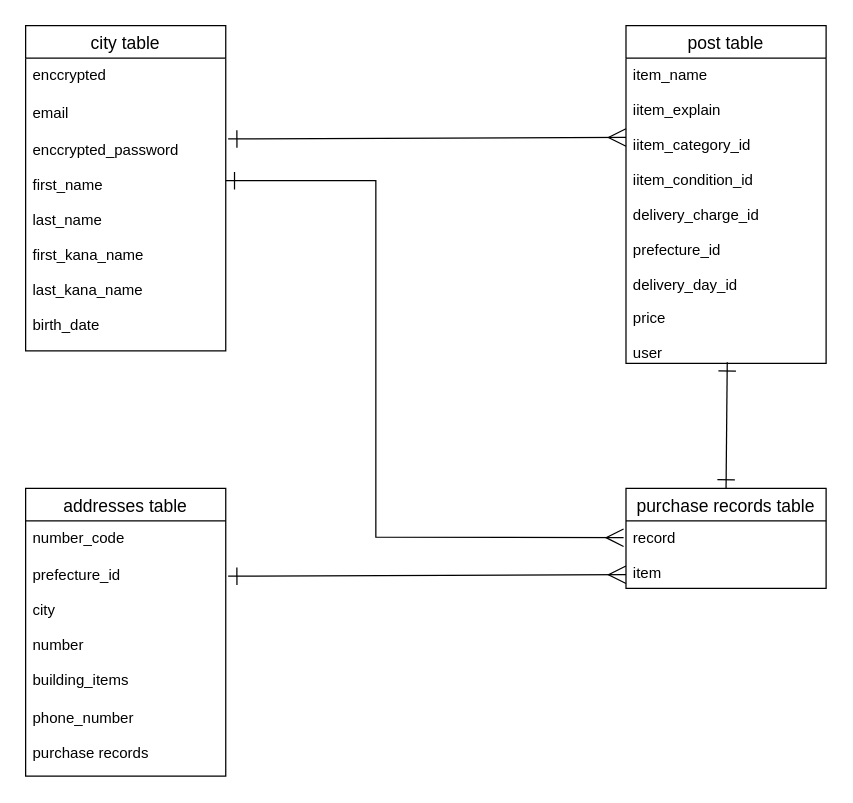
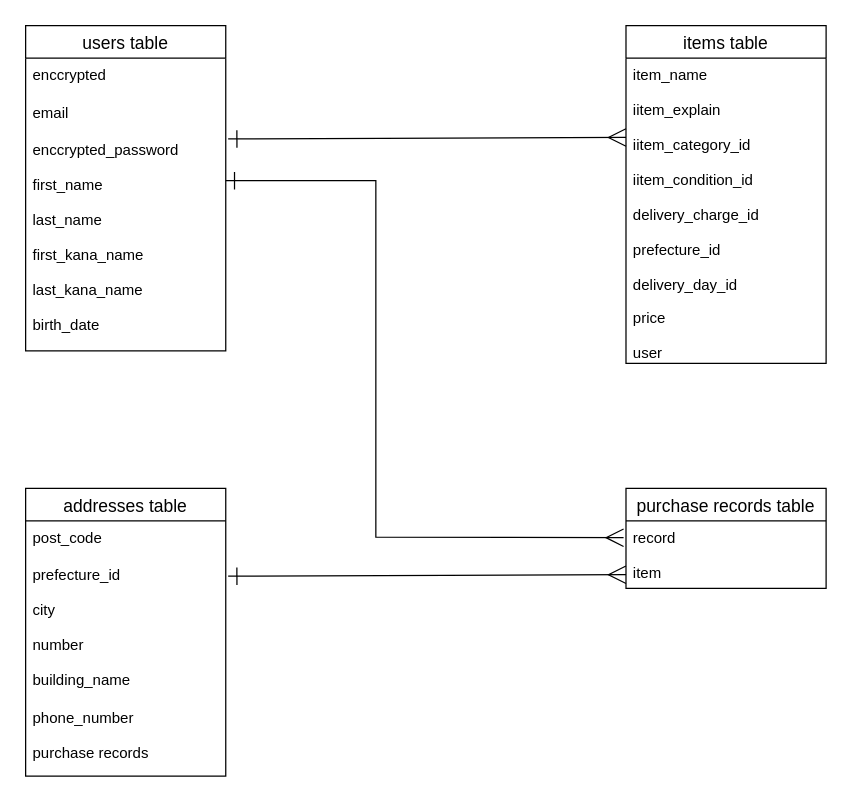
(125, 43) -> (125, 43)
(725, 43) -> (725, 43)
(726, 427) -> none
(79, 538) -> (70, 538)
(85, 575) -> (85, 575)
